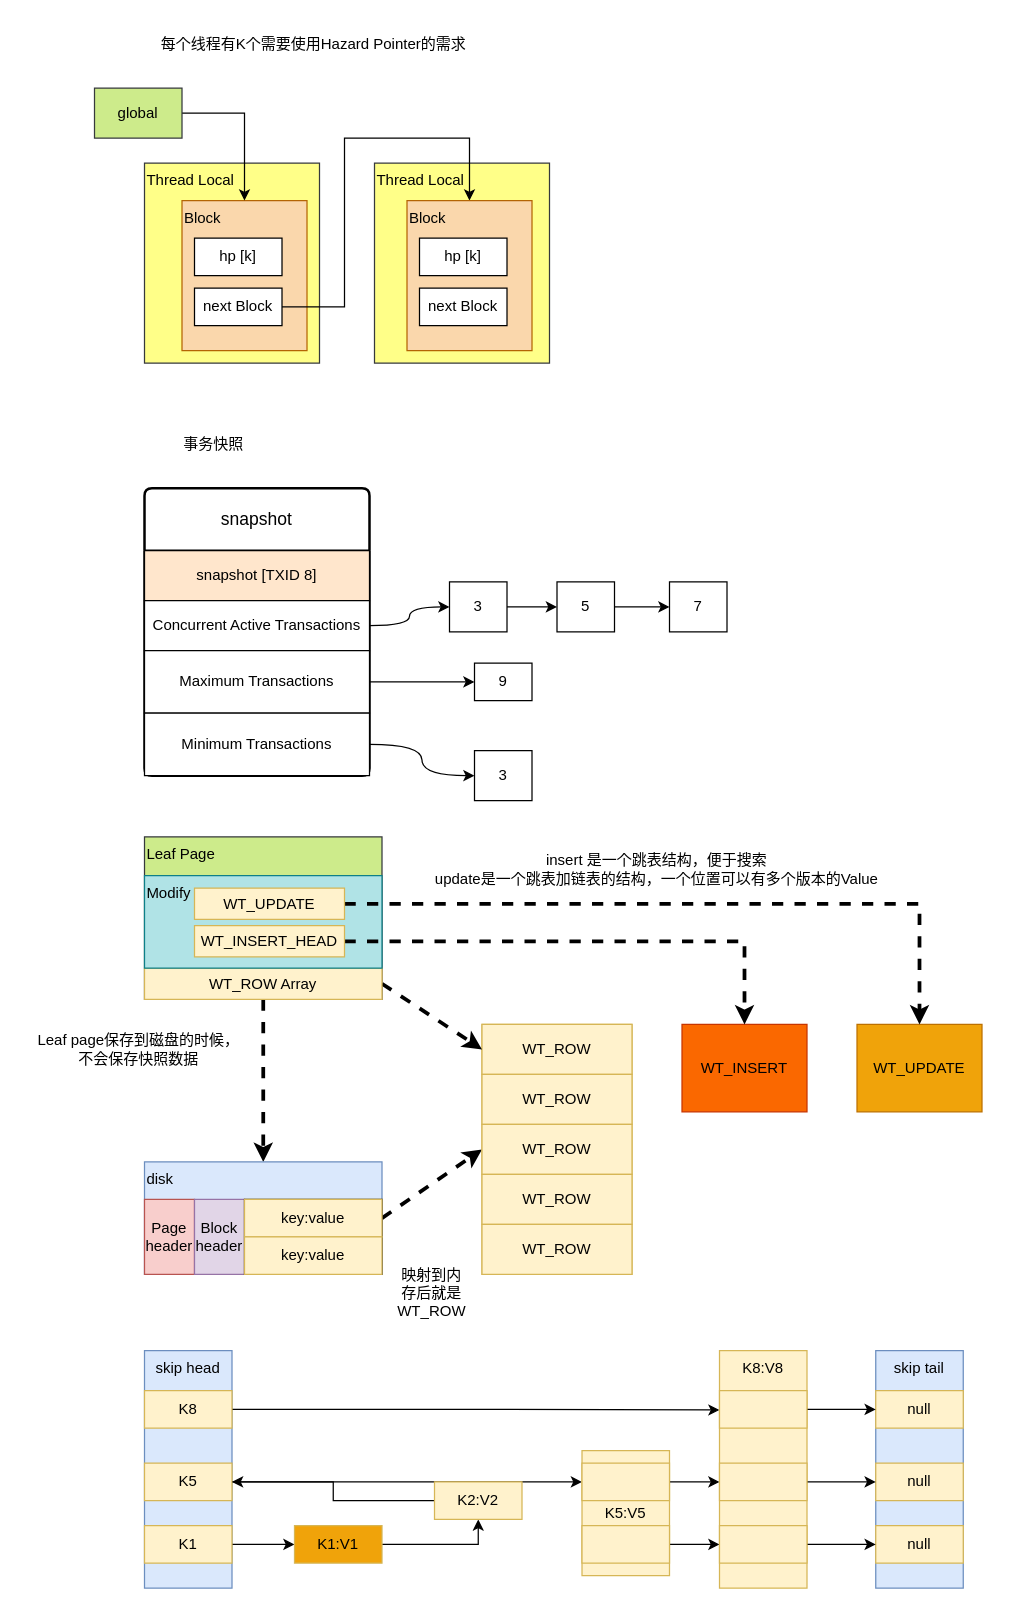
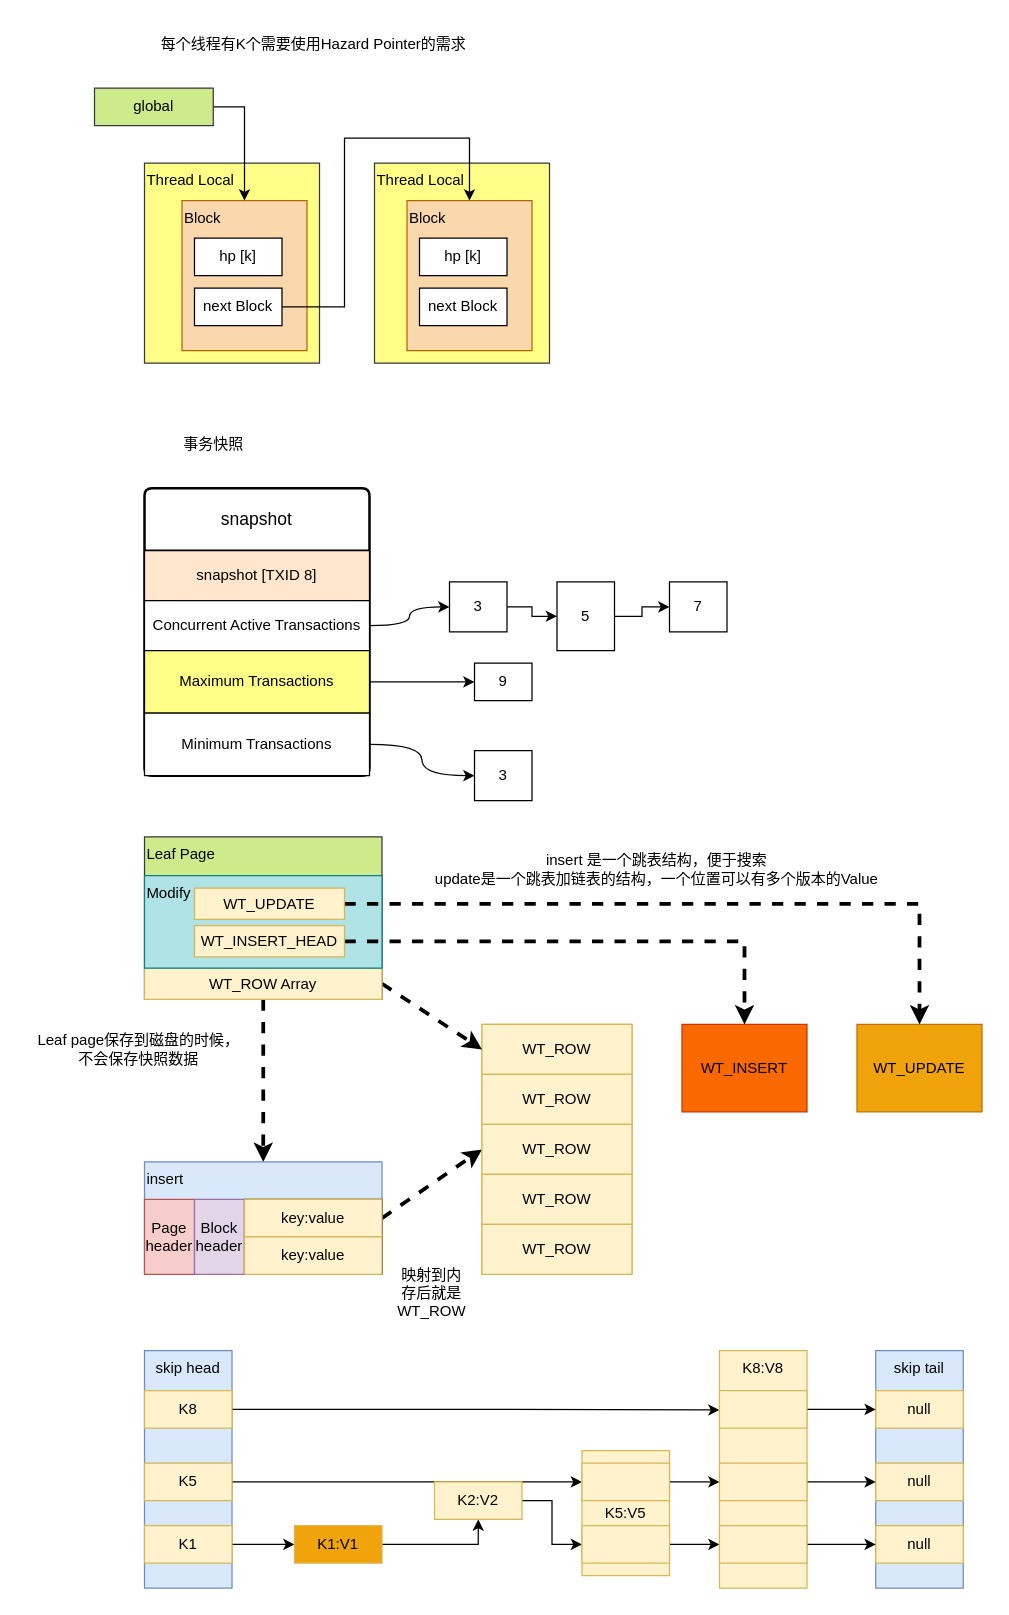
(138, 113) -> (154, 107)
(586, 607) -> (586, 616)
(257, 682) -> (257, 682)
(162, 1180) -> (170, 1180)
(376, 1501) -> (552, 1518)
